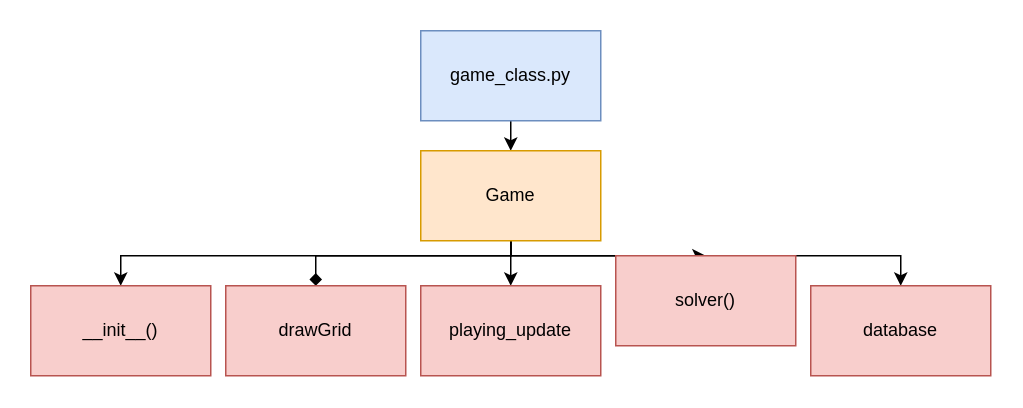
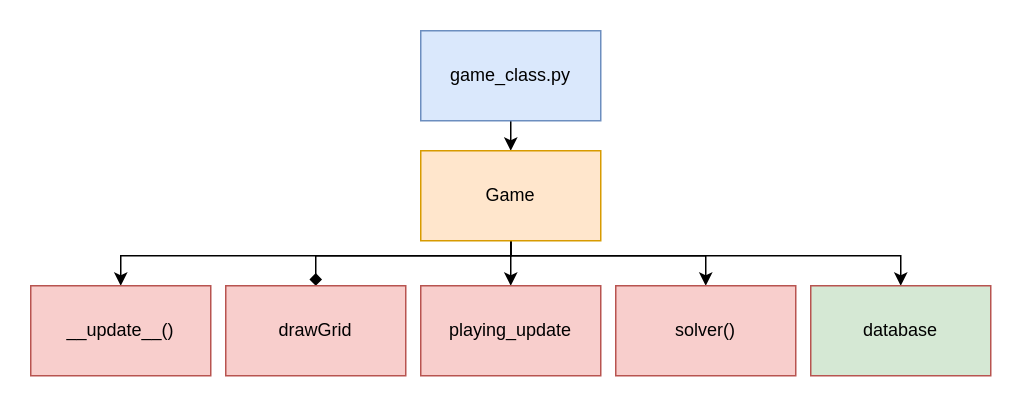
(706, 301) -> (706, 331)
(121, 331) -> (121, 331)
(901, 331) -> (901, 331)
